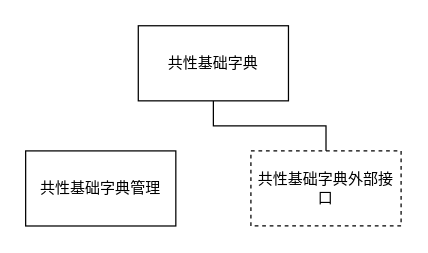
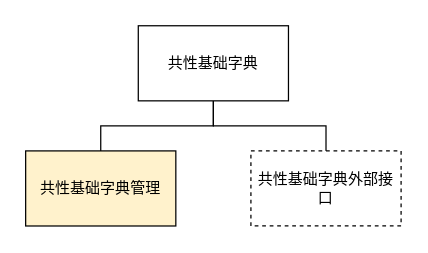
none -> (144, 126)
(101, 188) -> (101, 188)
